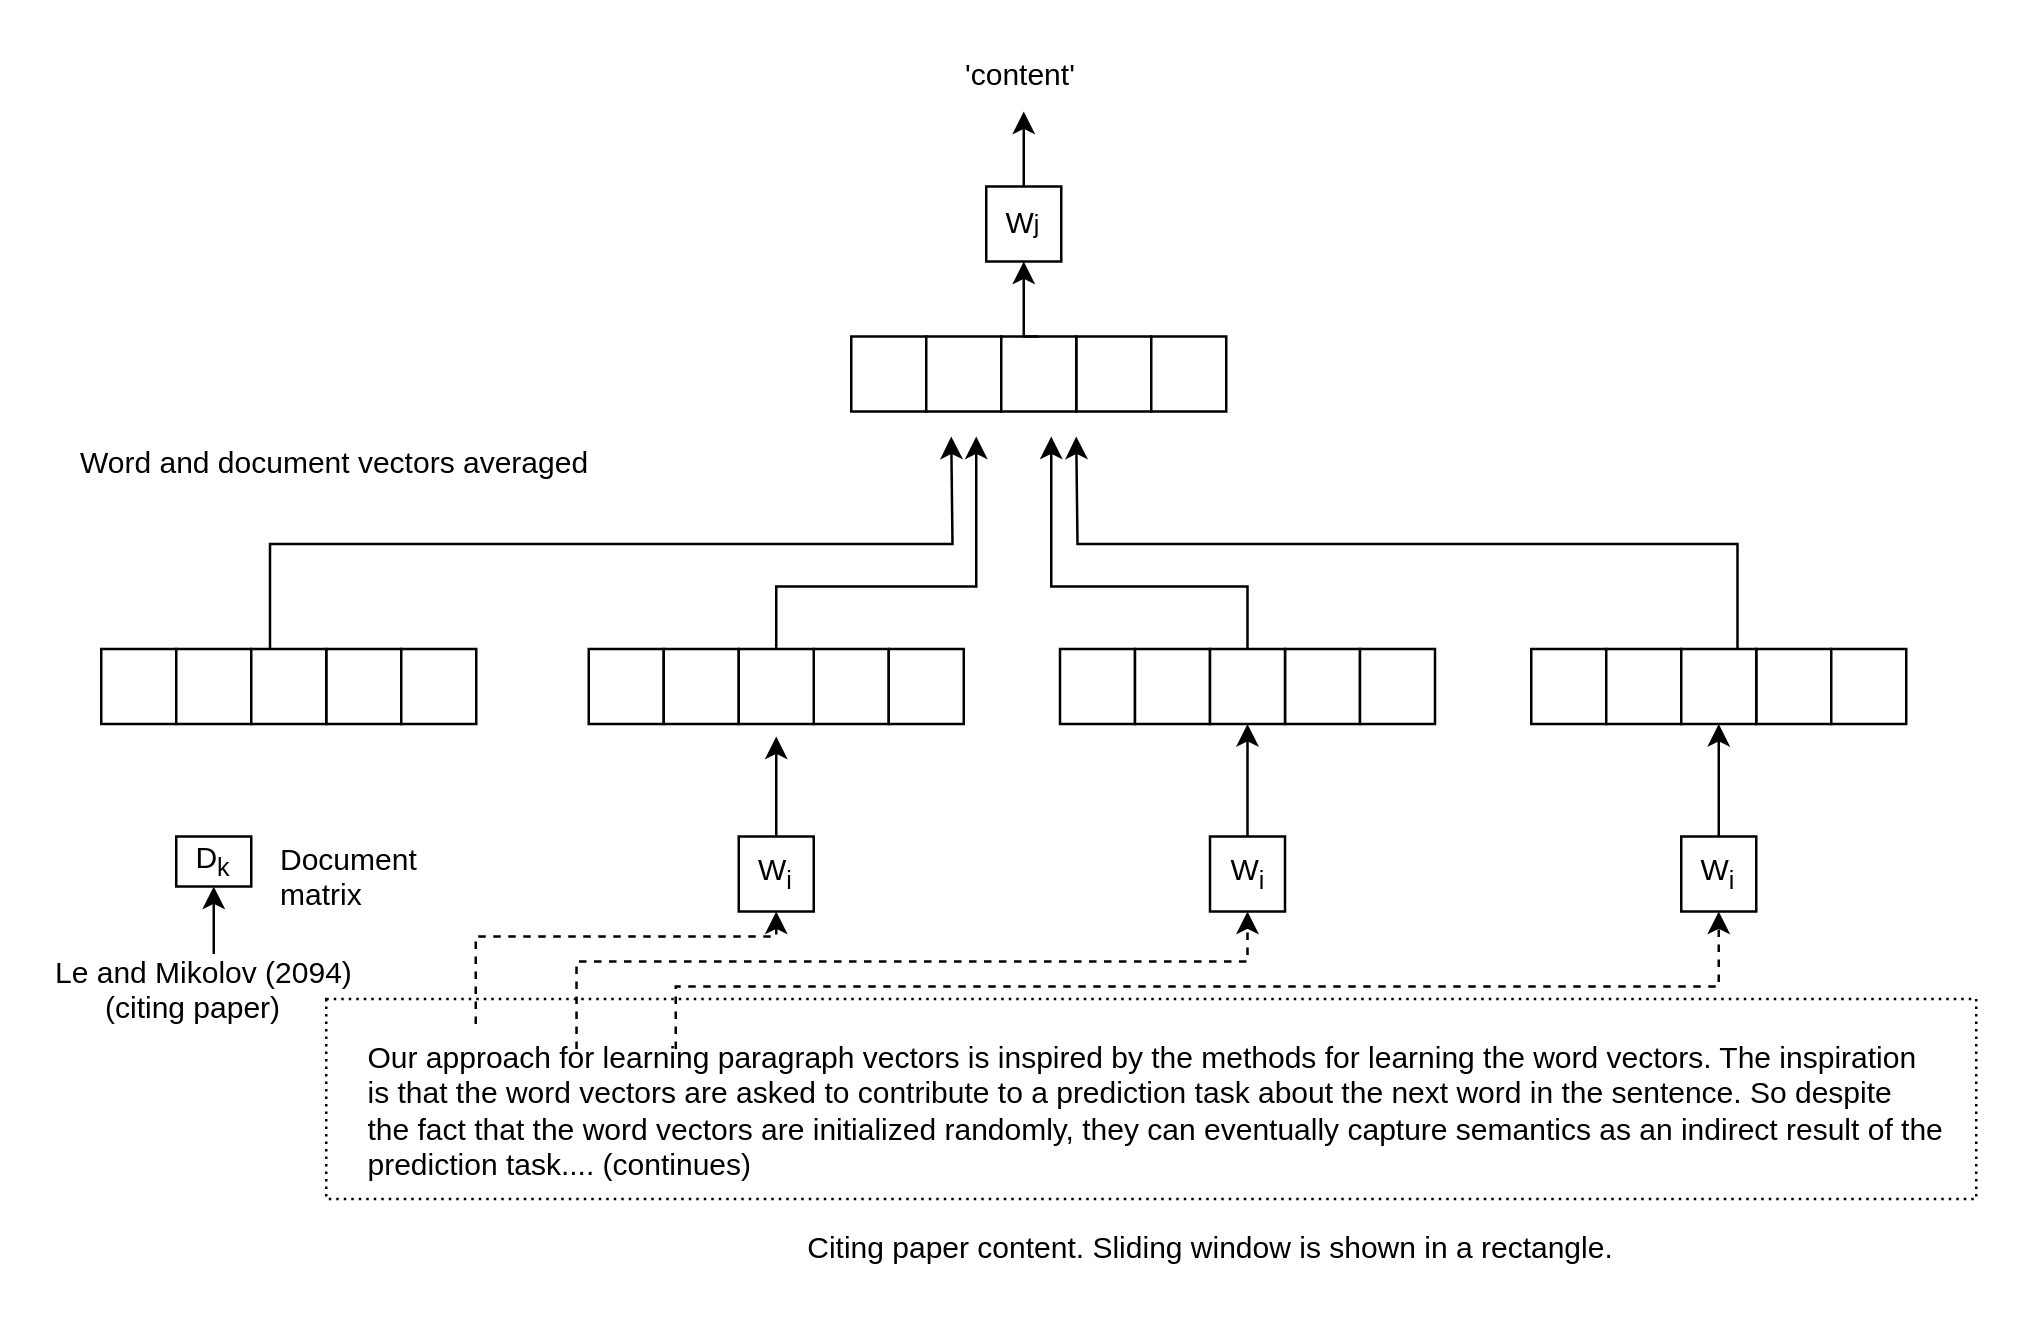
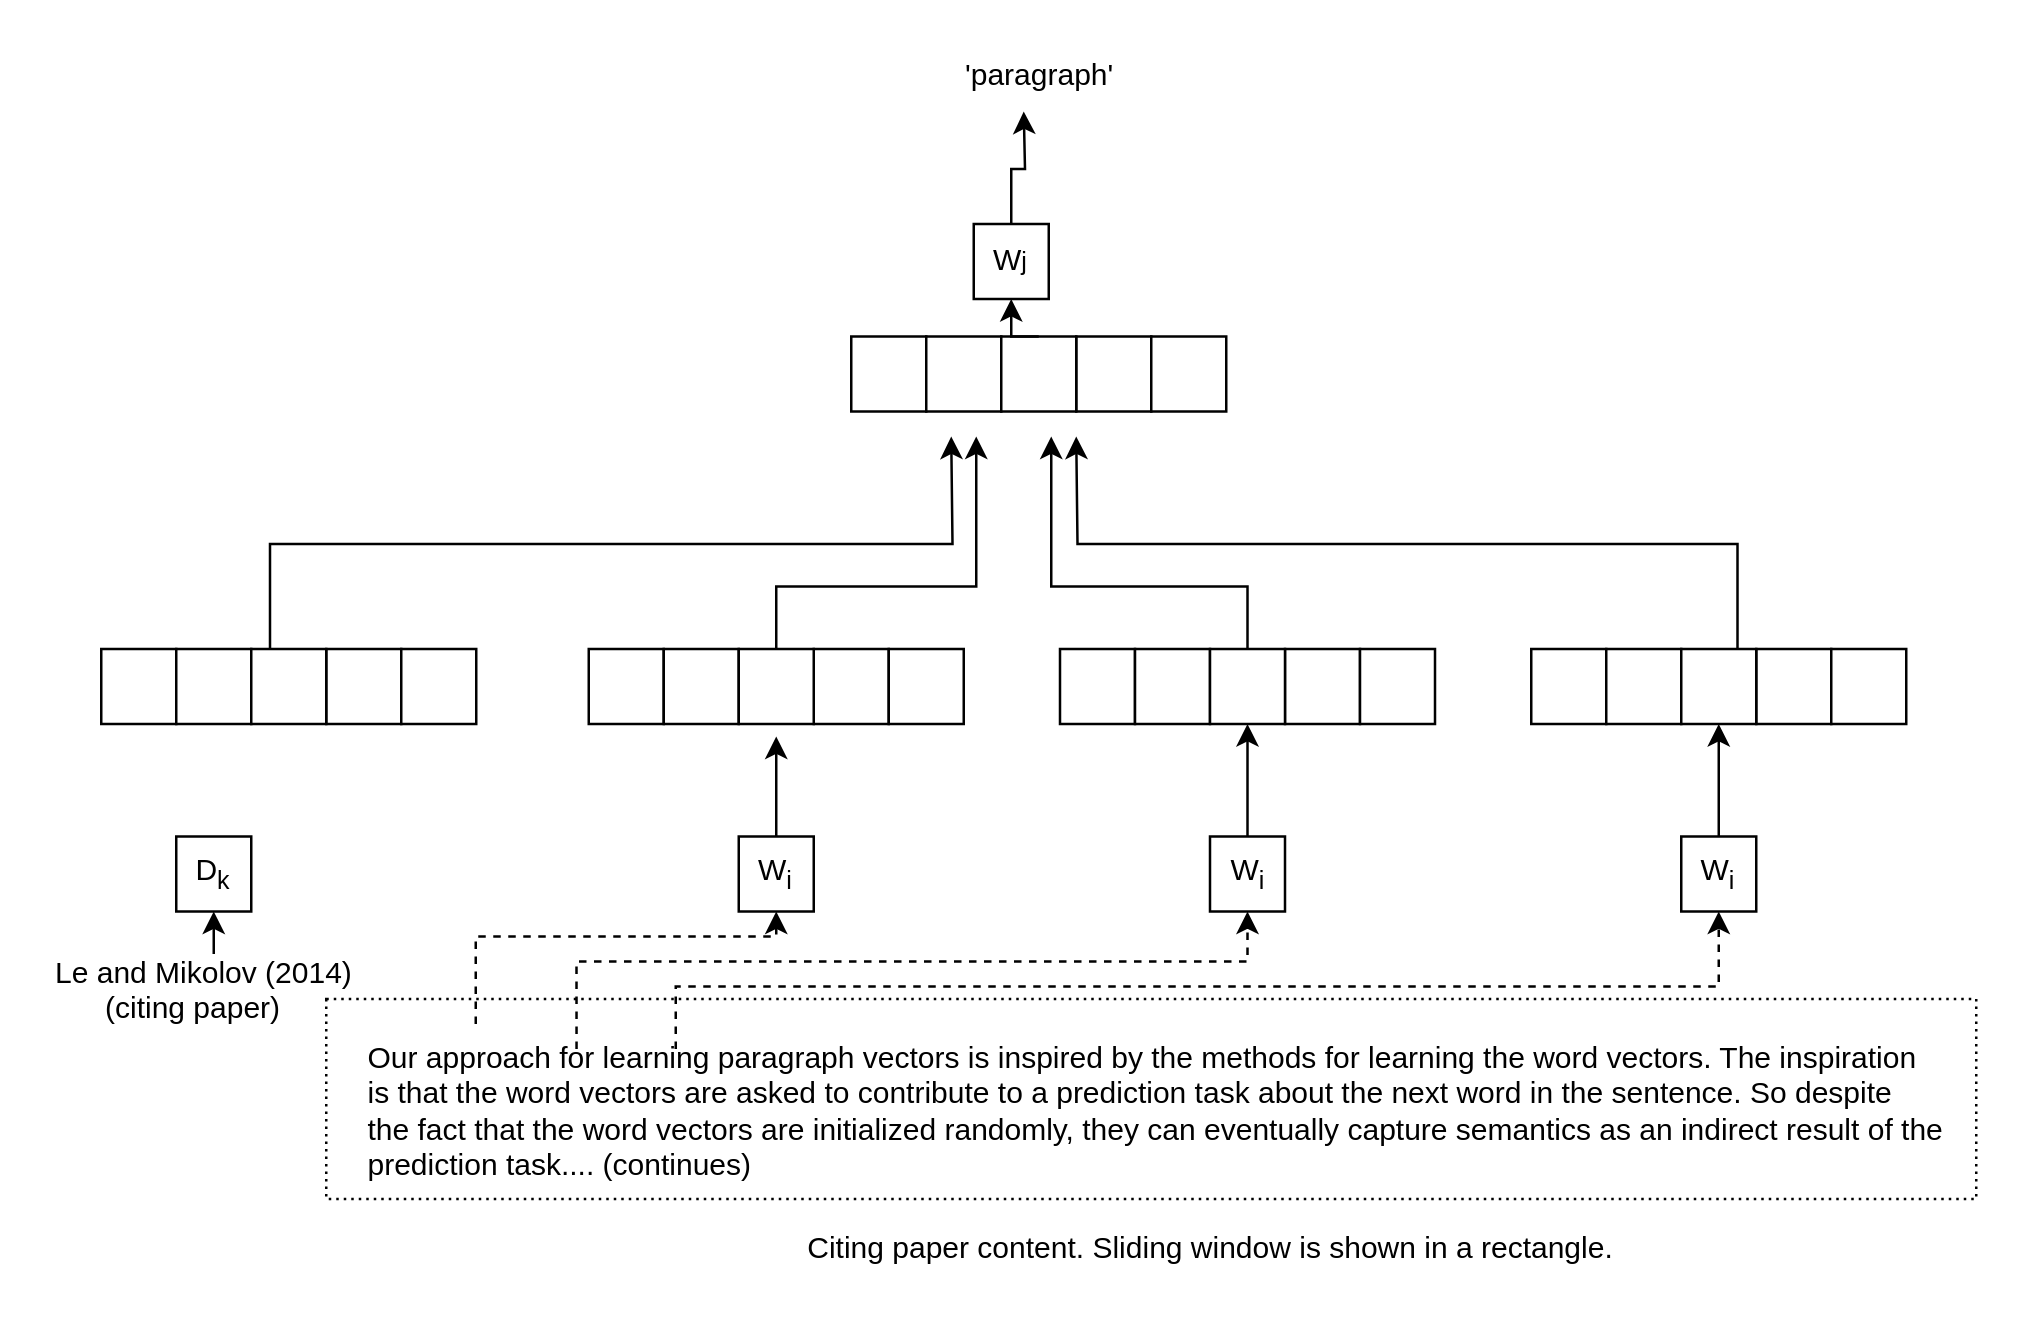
(1034, 77) -> (1051, 77)
(1024, 224) -> (1011, 261)
(351, 464) -> none
(214, 861) -> (214, 874)
(364, 874) -> none
(213, 992) -> (213, 992)
